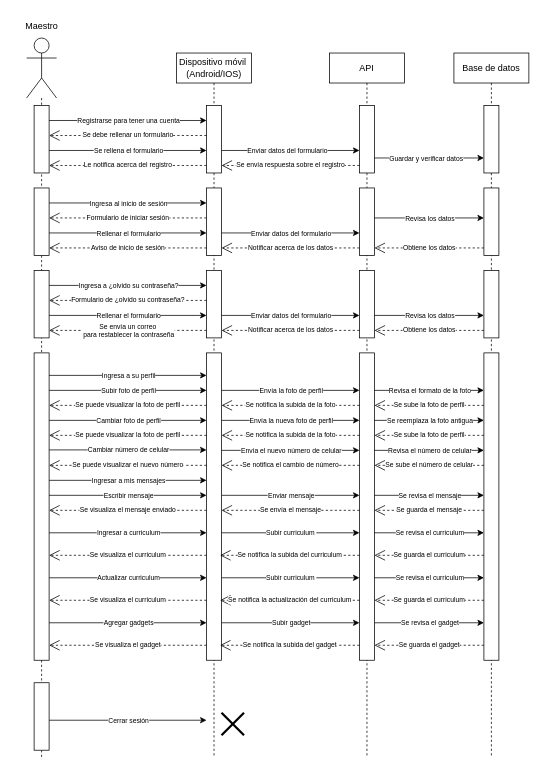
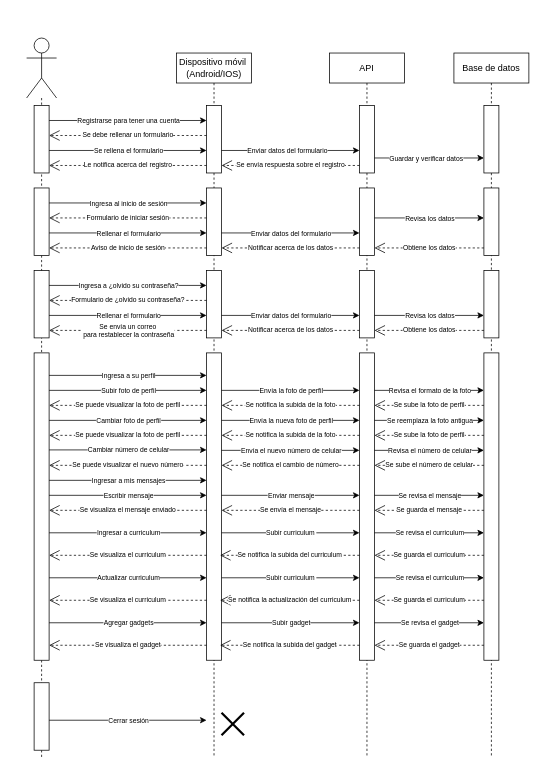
(42, 27) -> none
